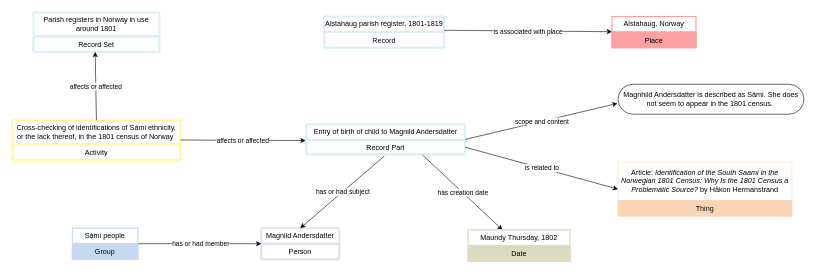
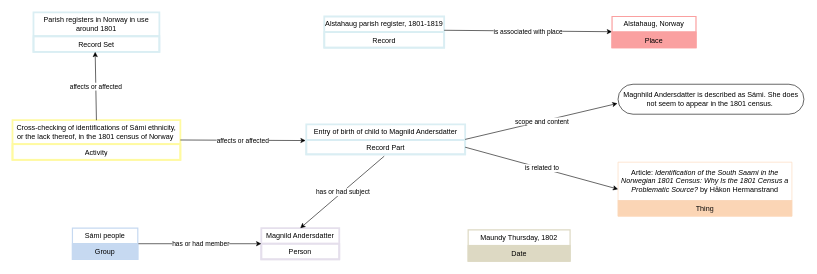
(494, 222) -> none
